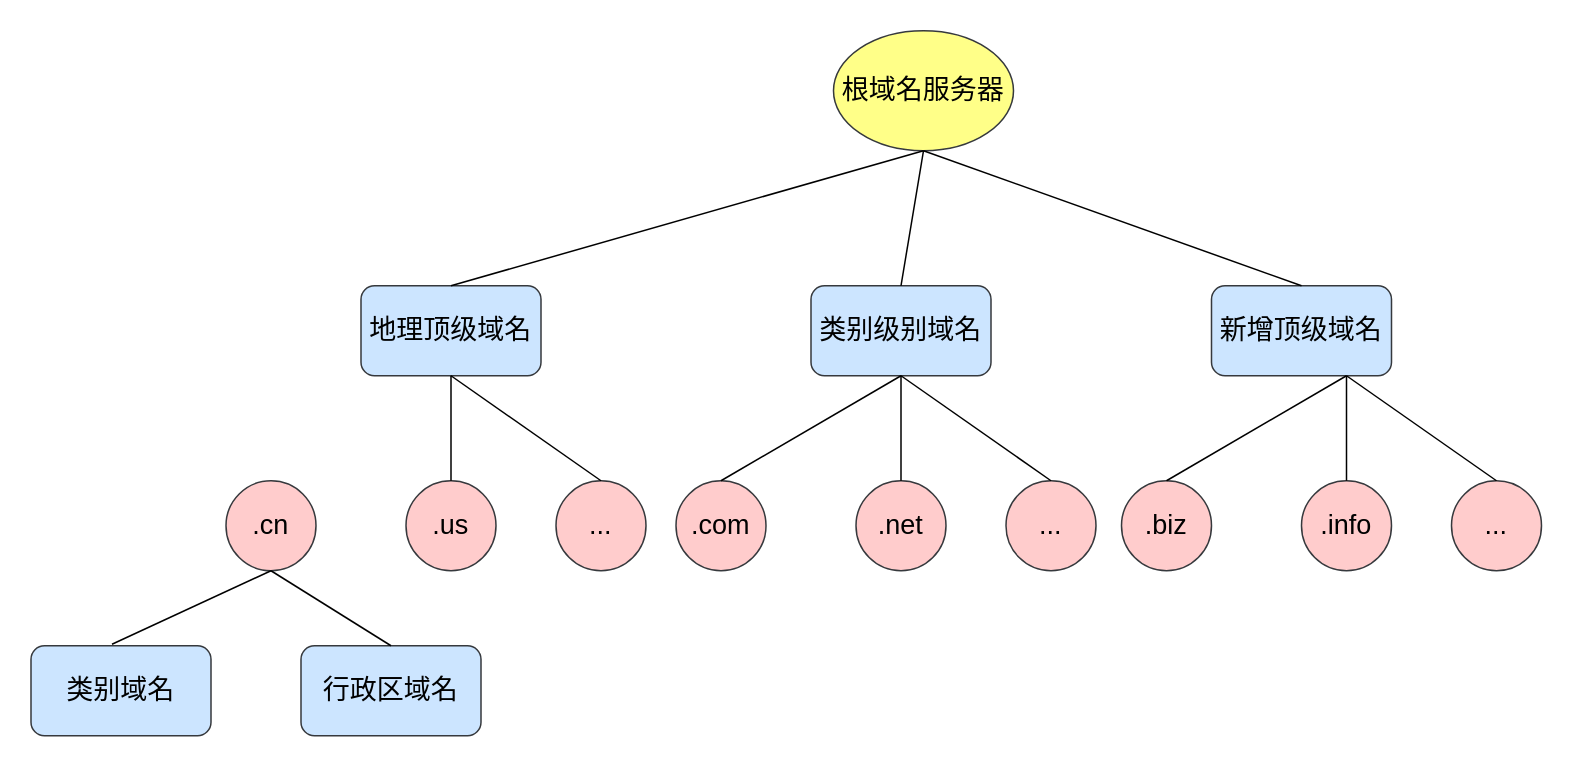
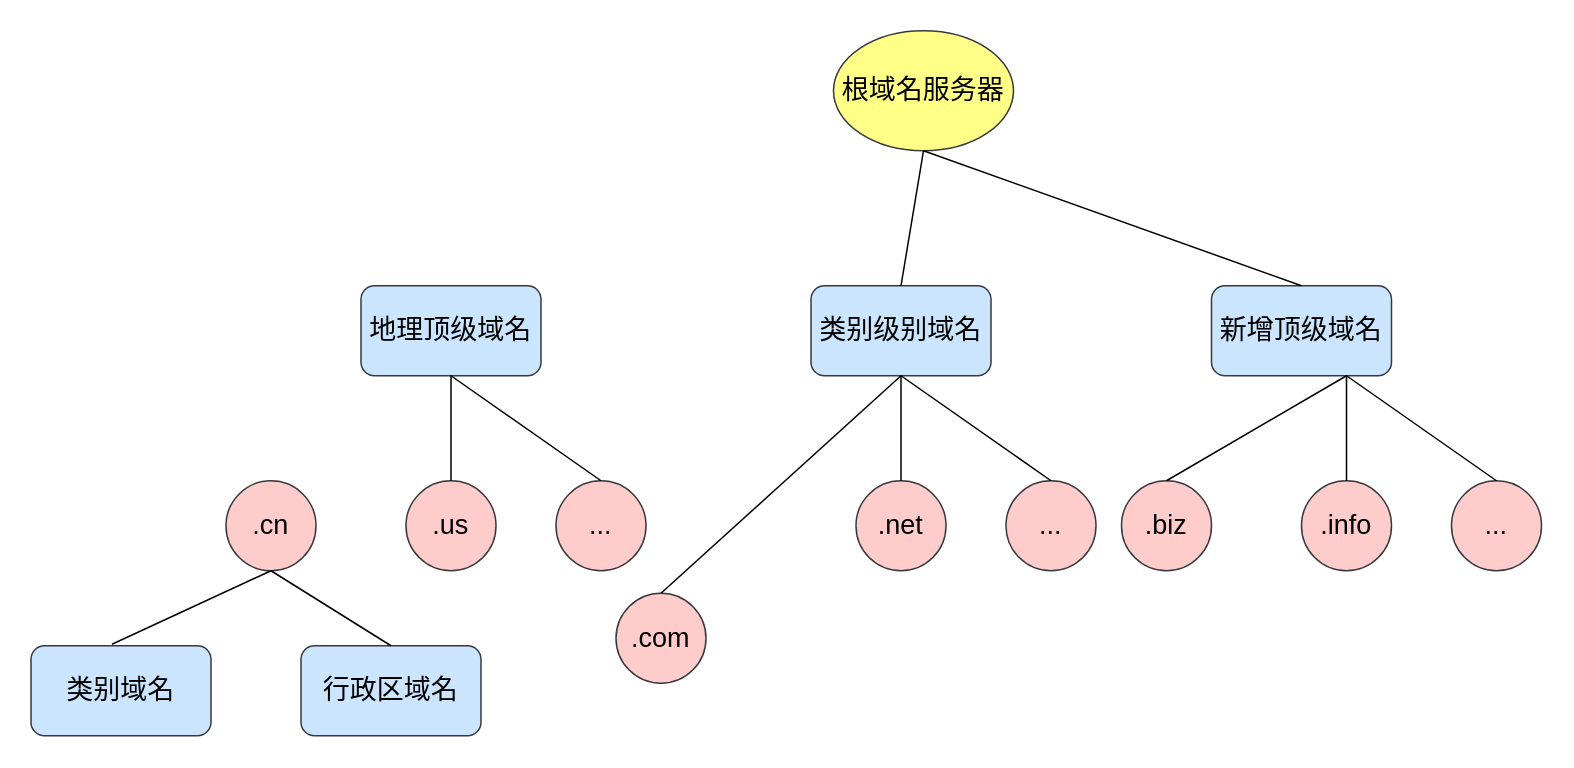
(686, 219) -> none
(721, 526) -> (661, 638)
